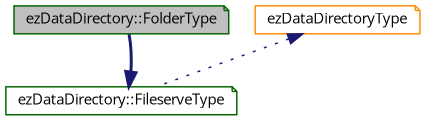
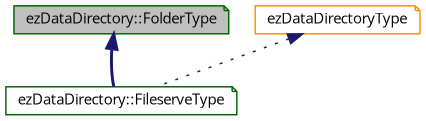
(131, 53) -> (112, 68)
